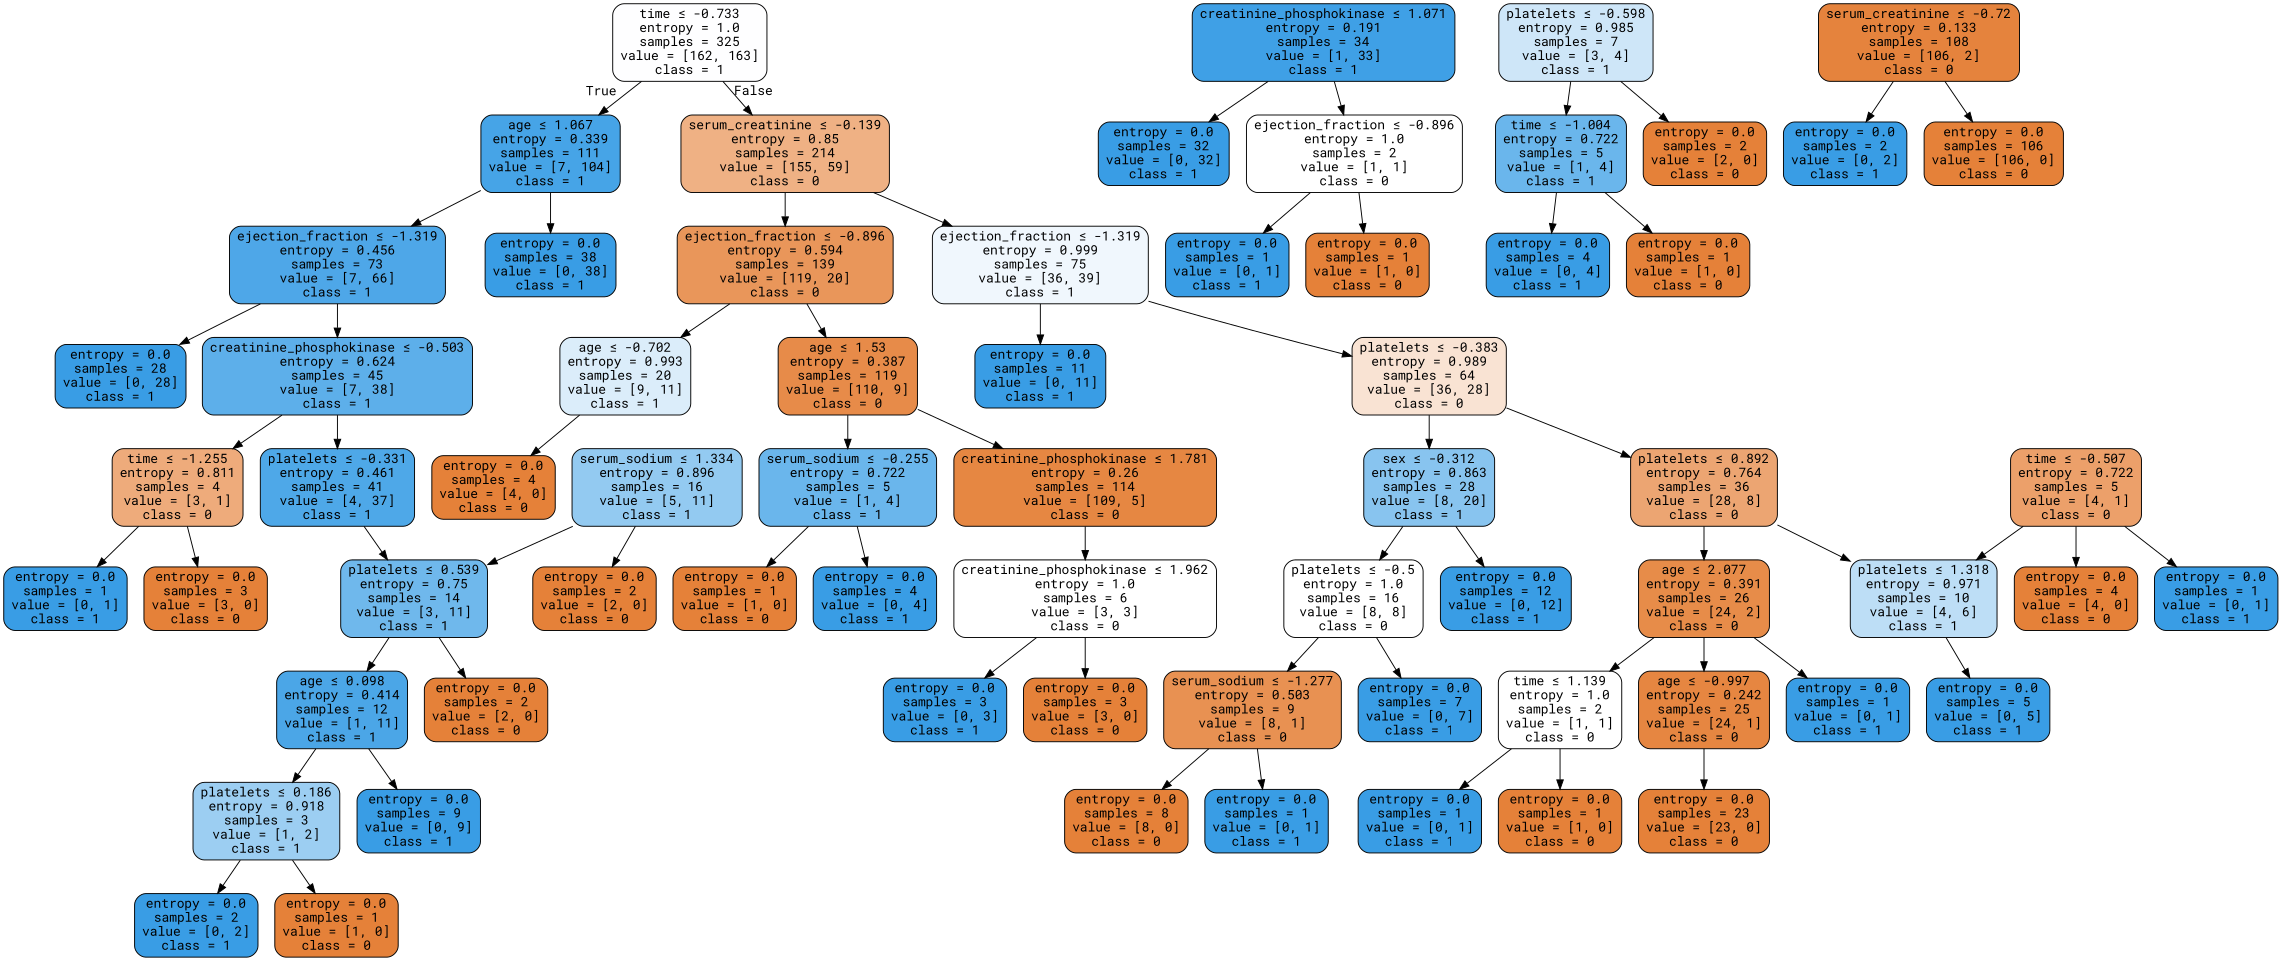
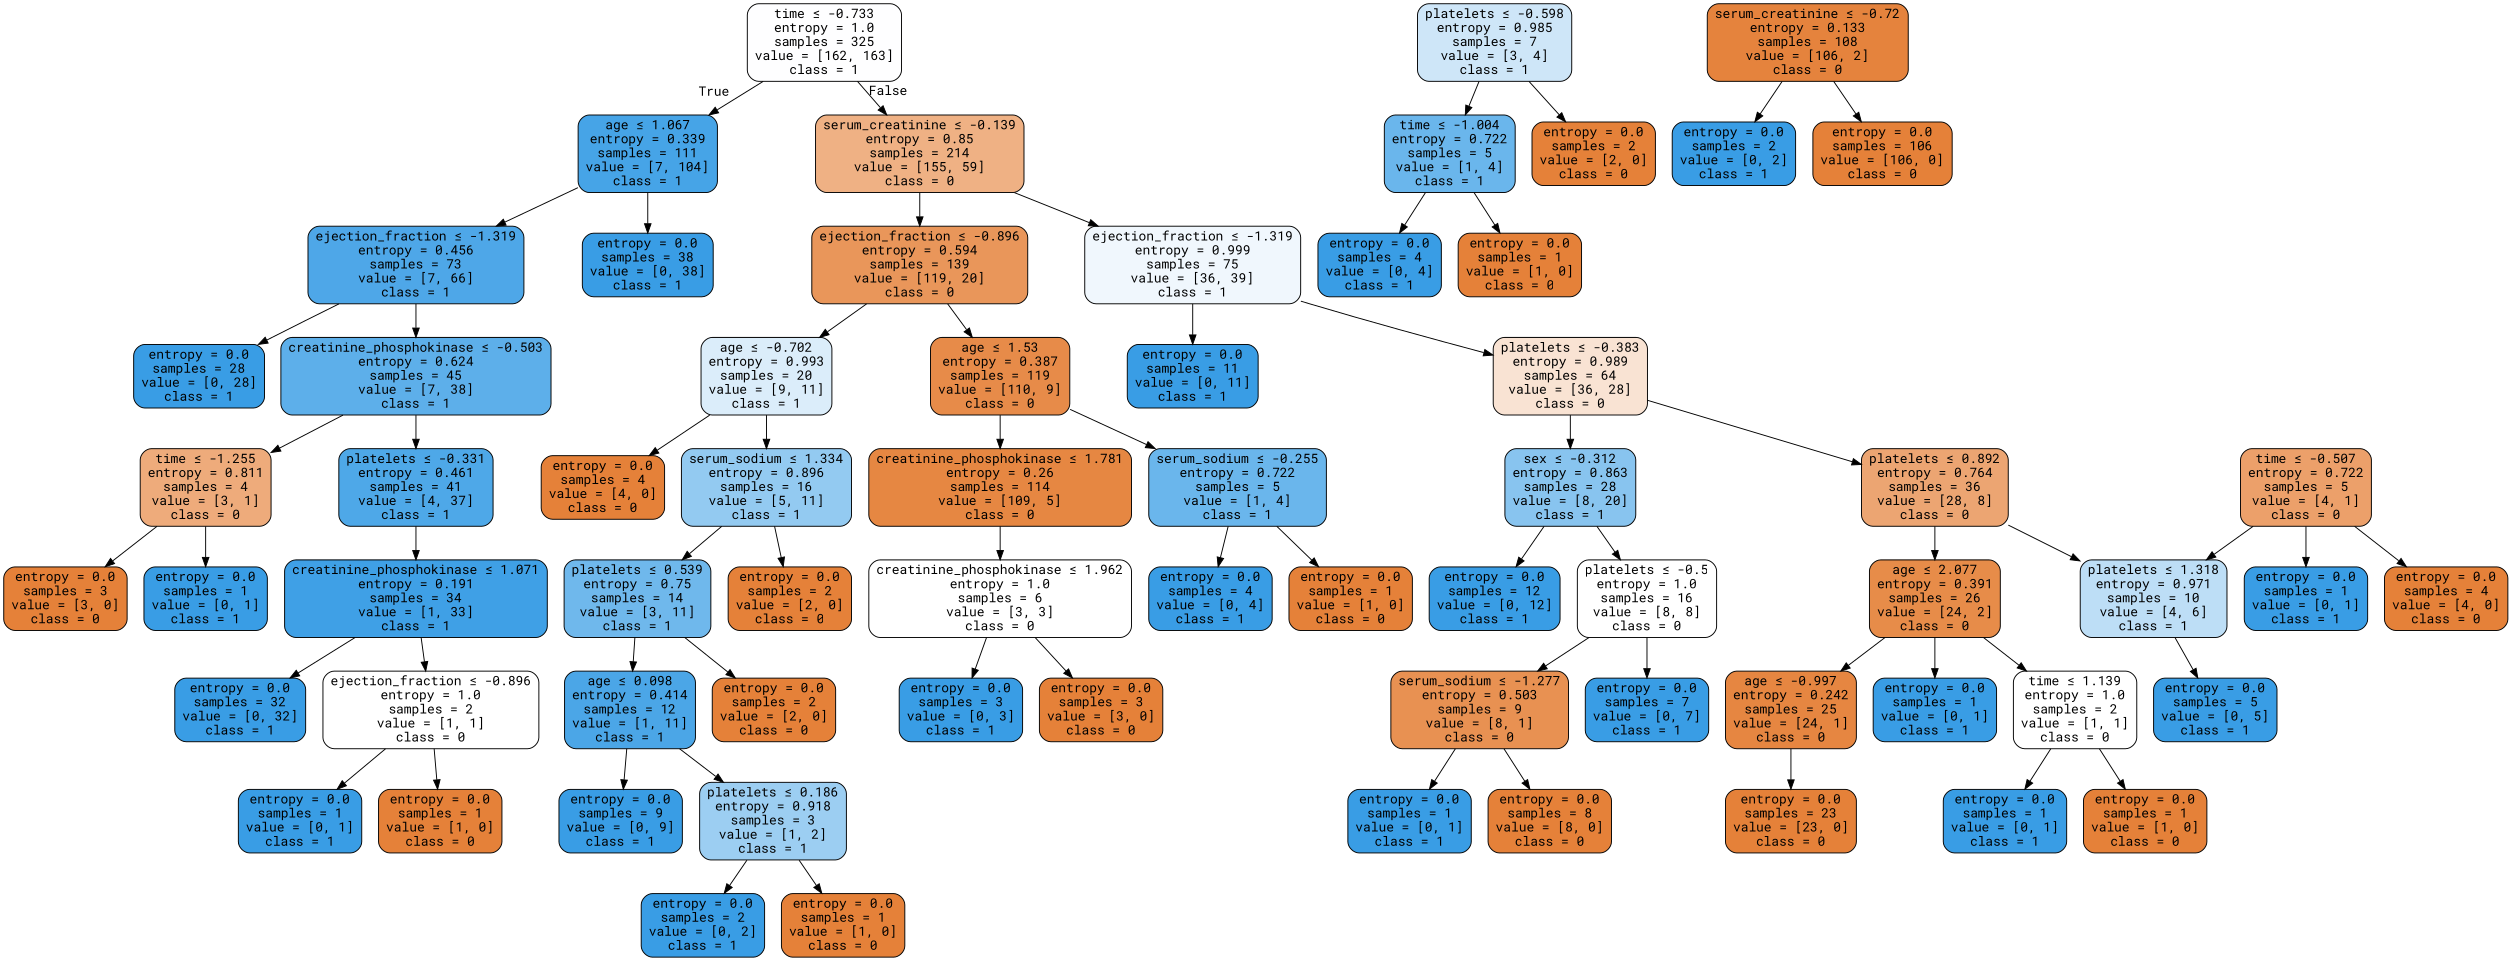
none -> (766, 427)
(373, 539) -> (416, 538)
